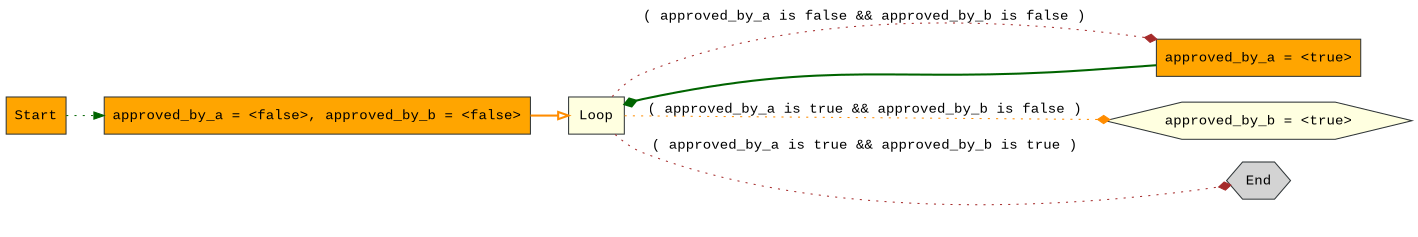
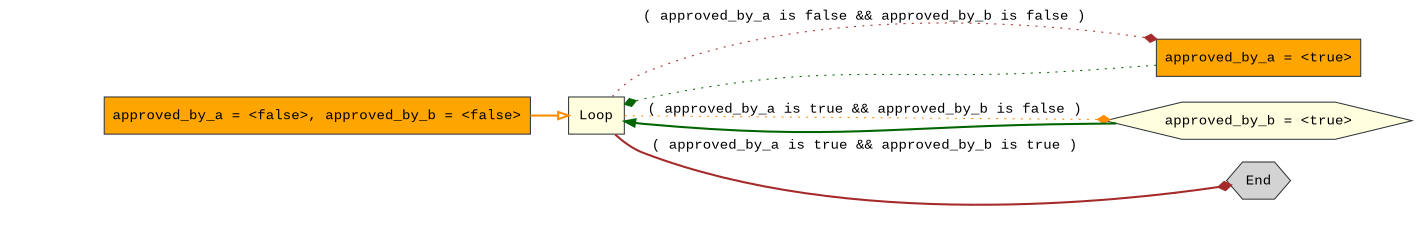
(896, 75) -> (896, 75)
(36, 116) -> none
none -> (876, 131)
(912, 203) -> (912, 203)
